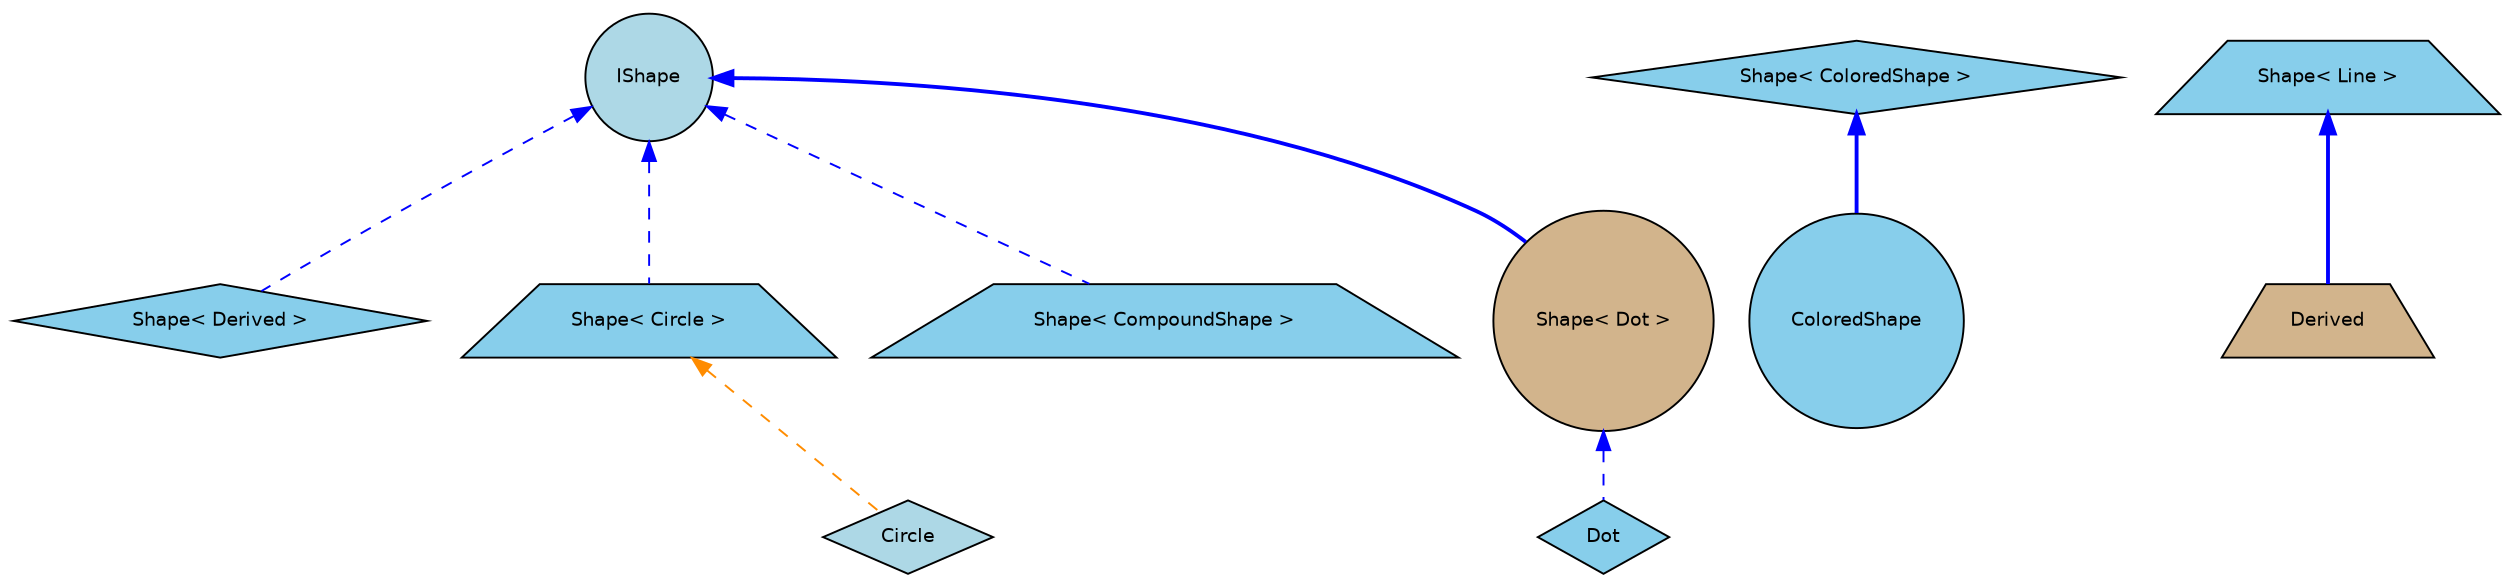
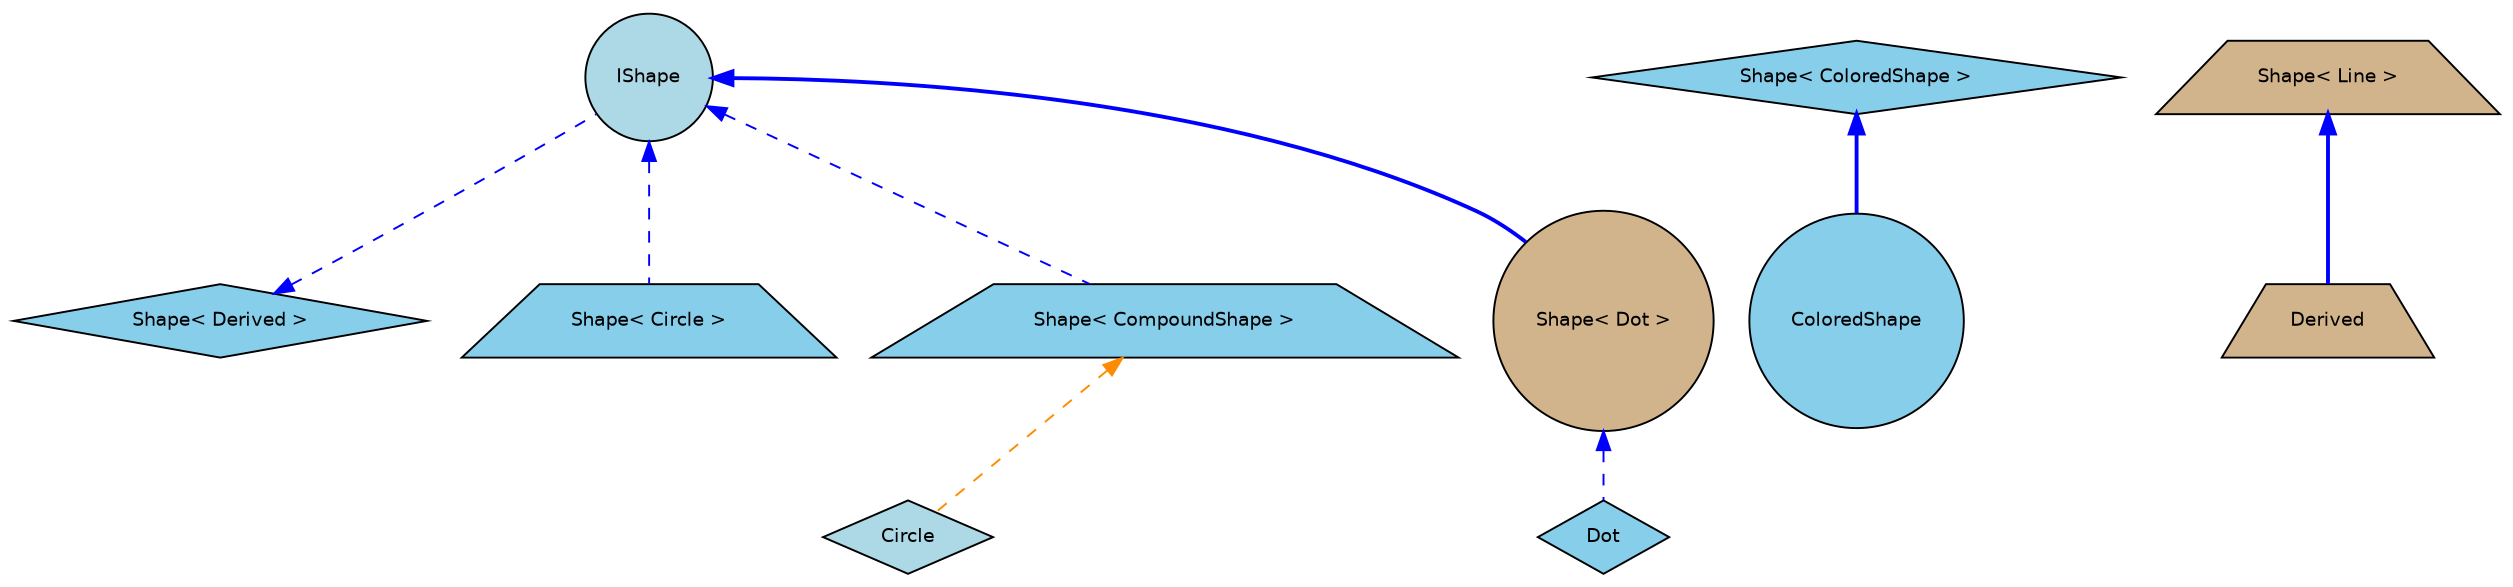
(2328, 77) -> (2328, 77)
(417, 202) -> (445, 201)
(793, 441) -> (1022, 441)
